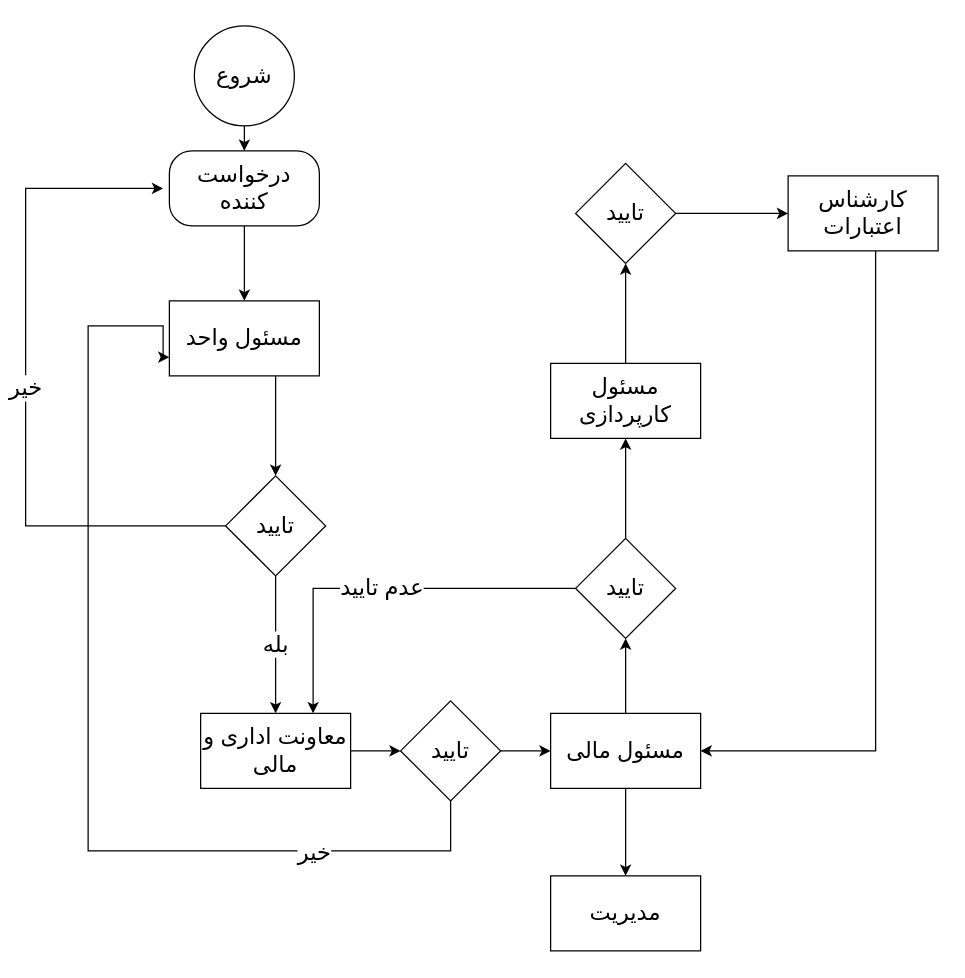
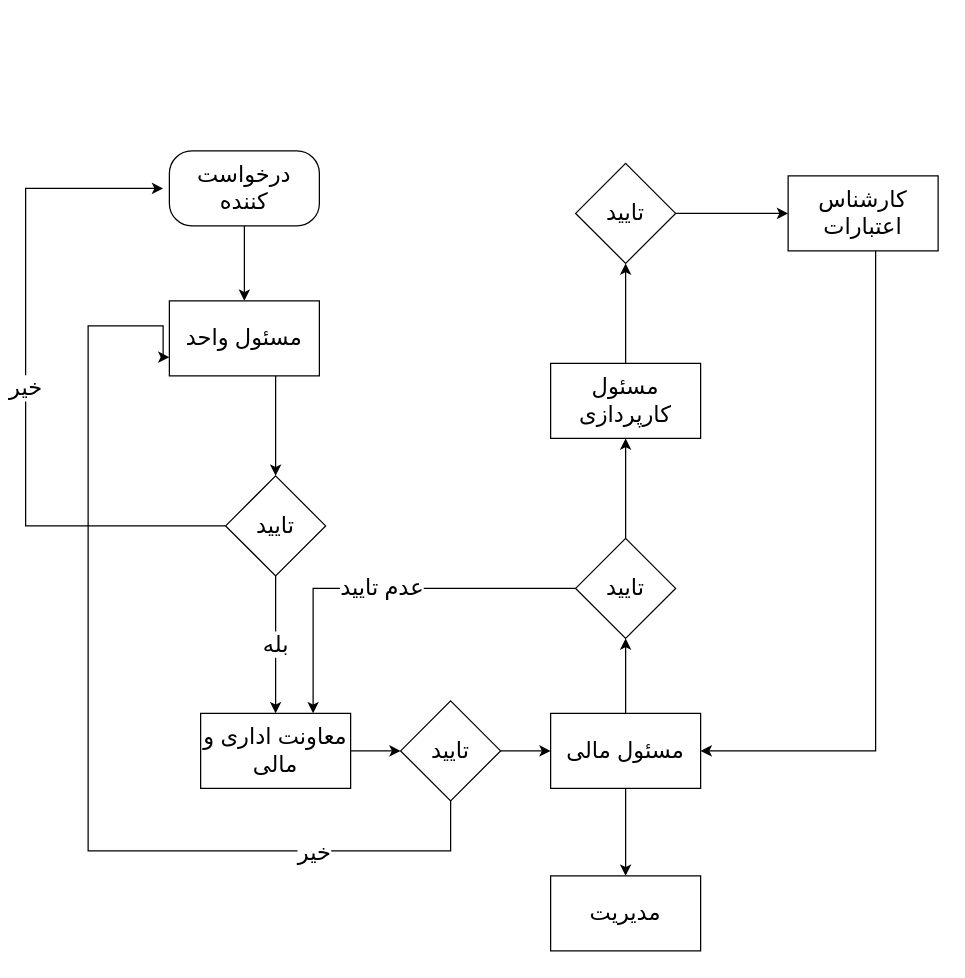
(244, 76) -> none
(244, 143) -> none
